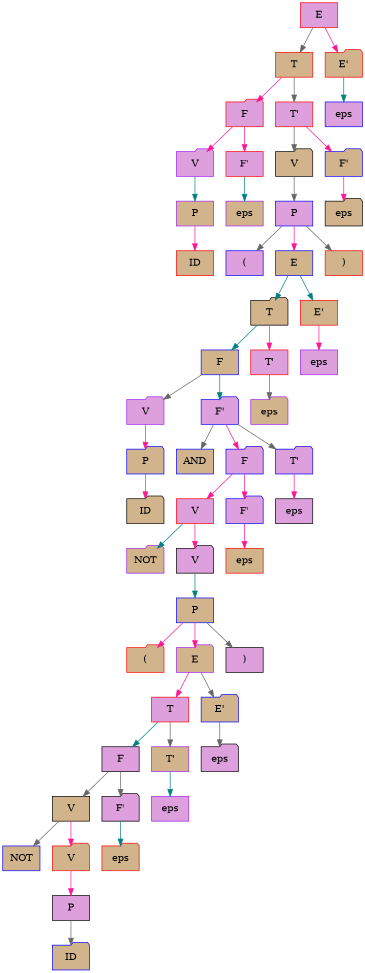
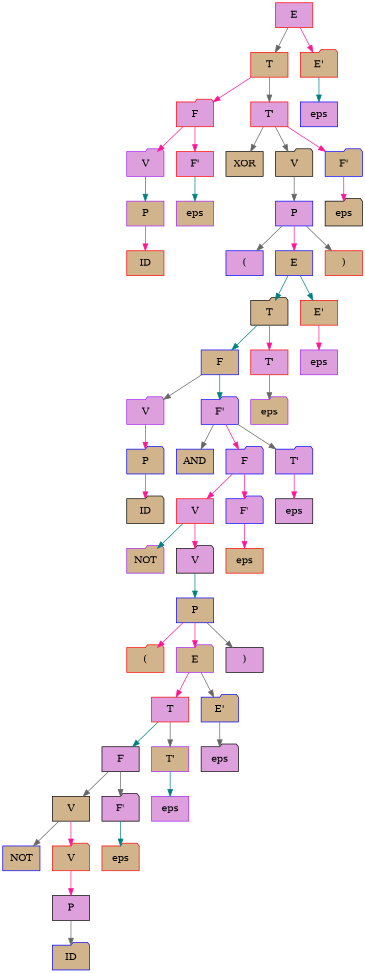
none -> (245, 164)
